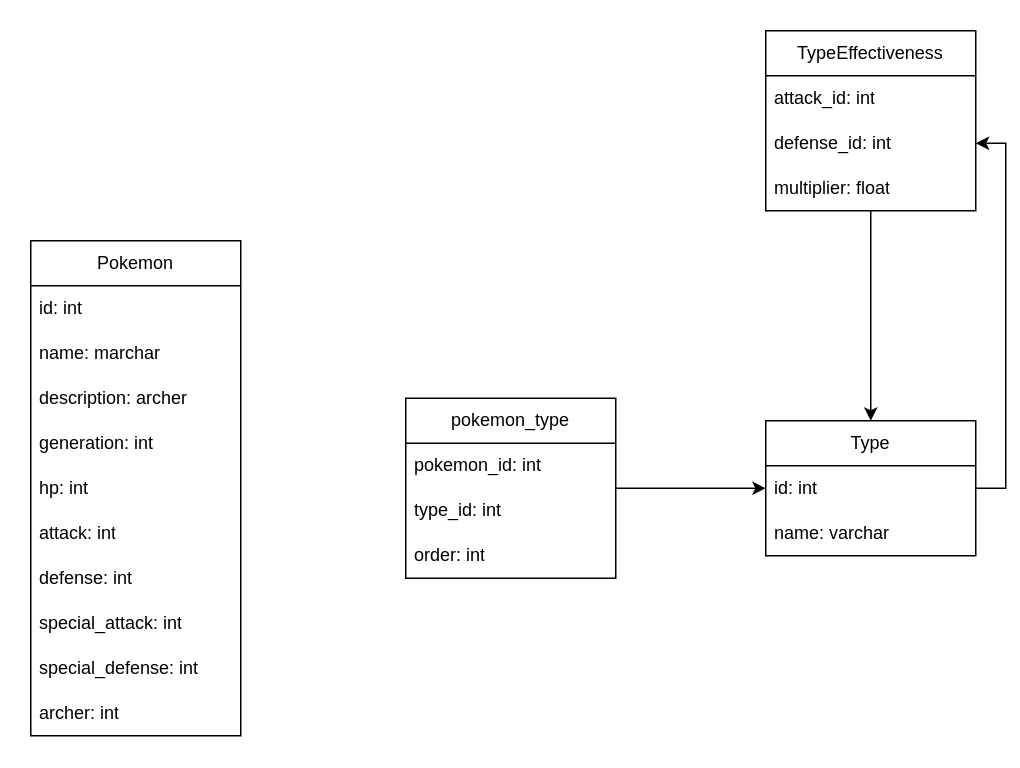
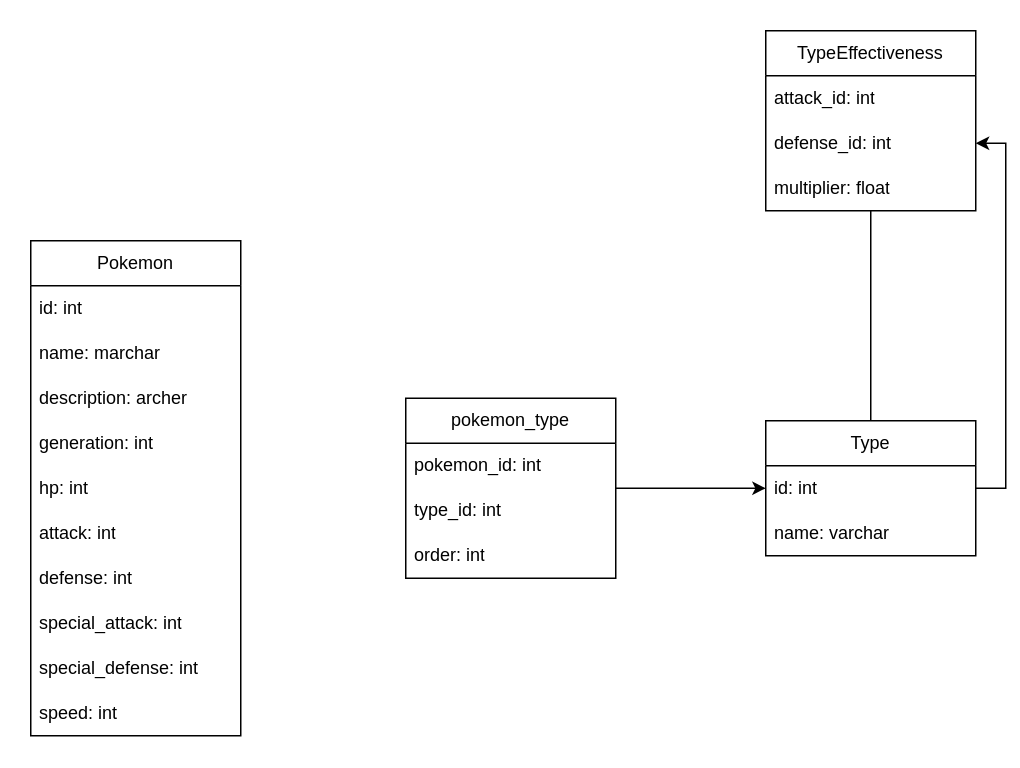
(871, 409) -> (871, 413)
(88, 713) -> (83, 713)
